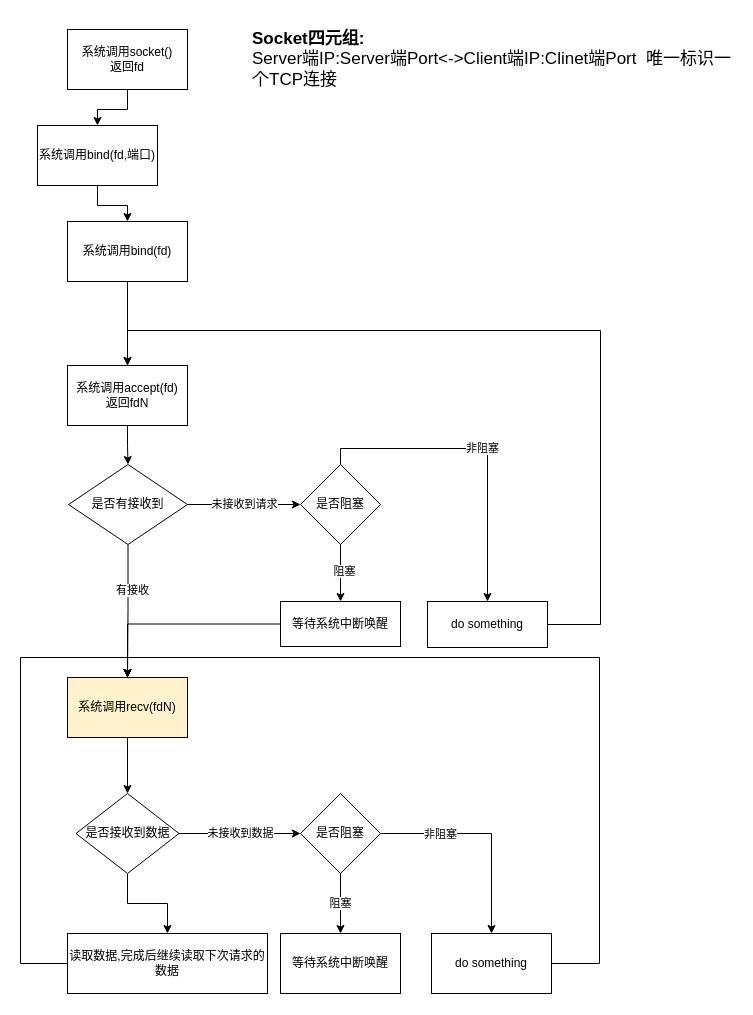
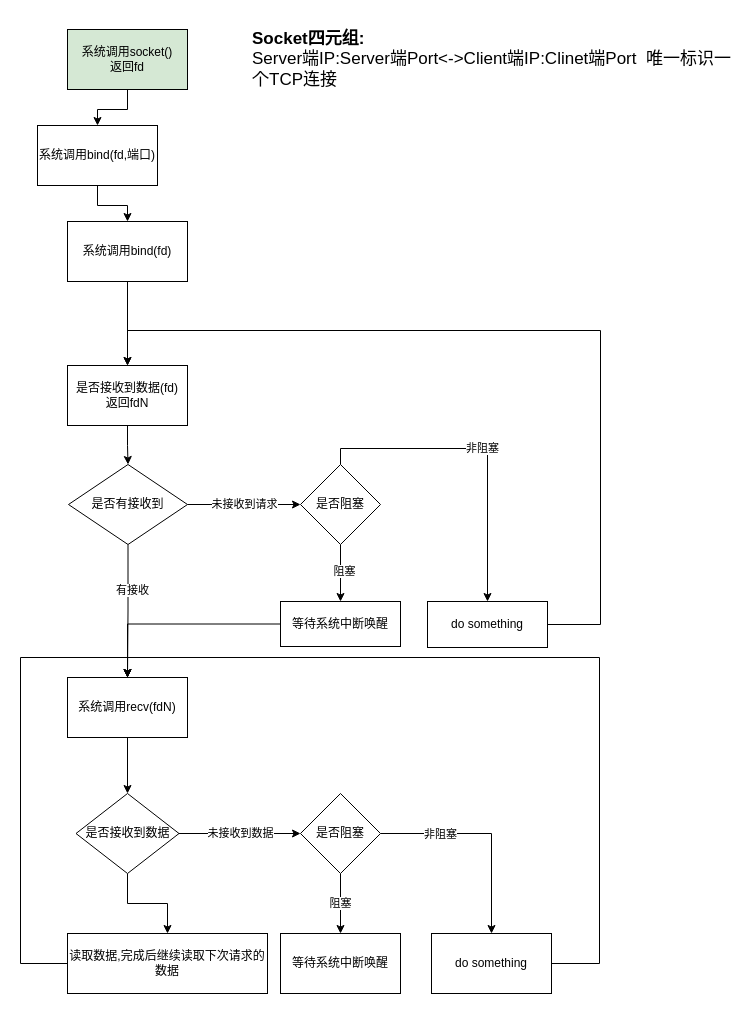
(128, 60) -> (128, 60)
(128, 396) -> (128, 396)
(128, 708) -> (128, 708)
